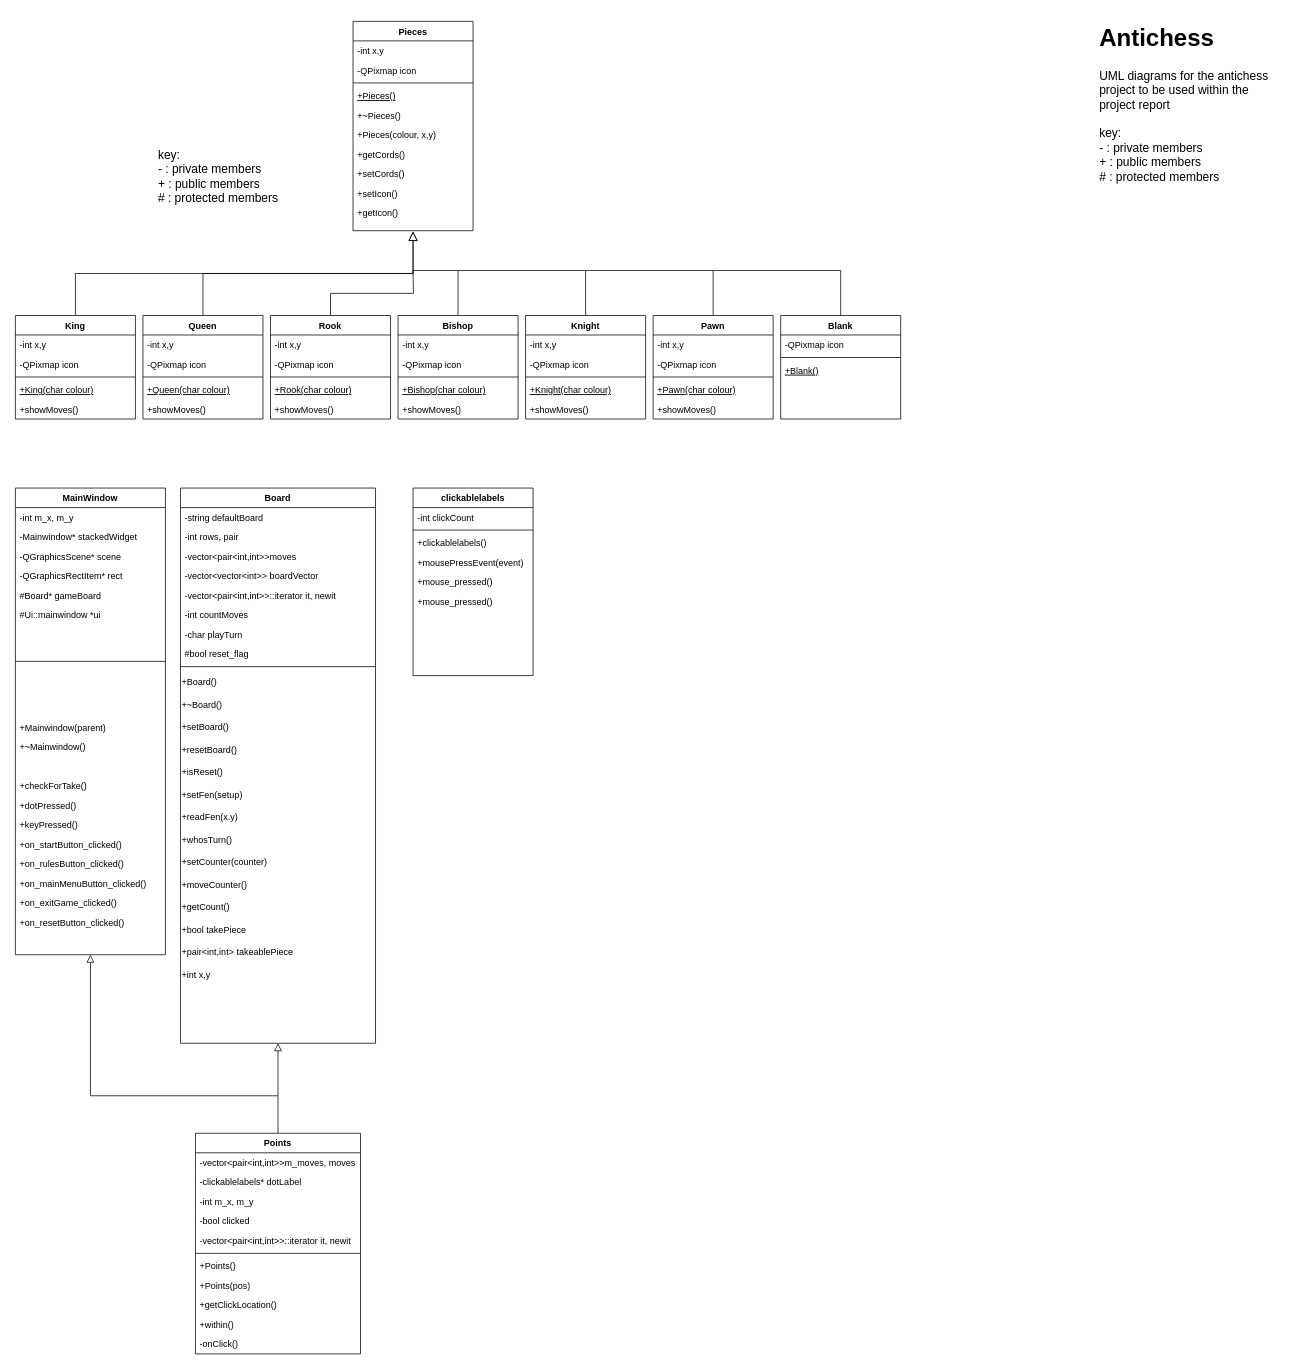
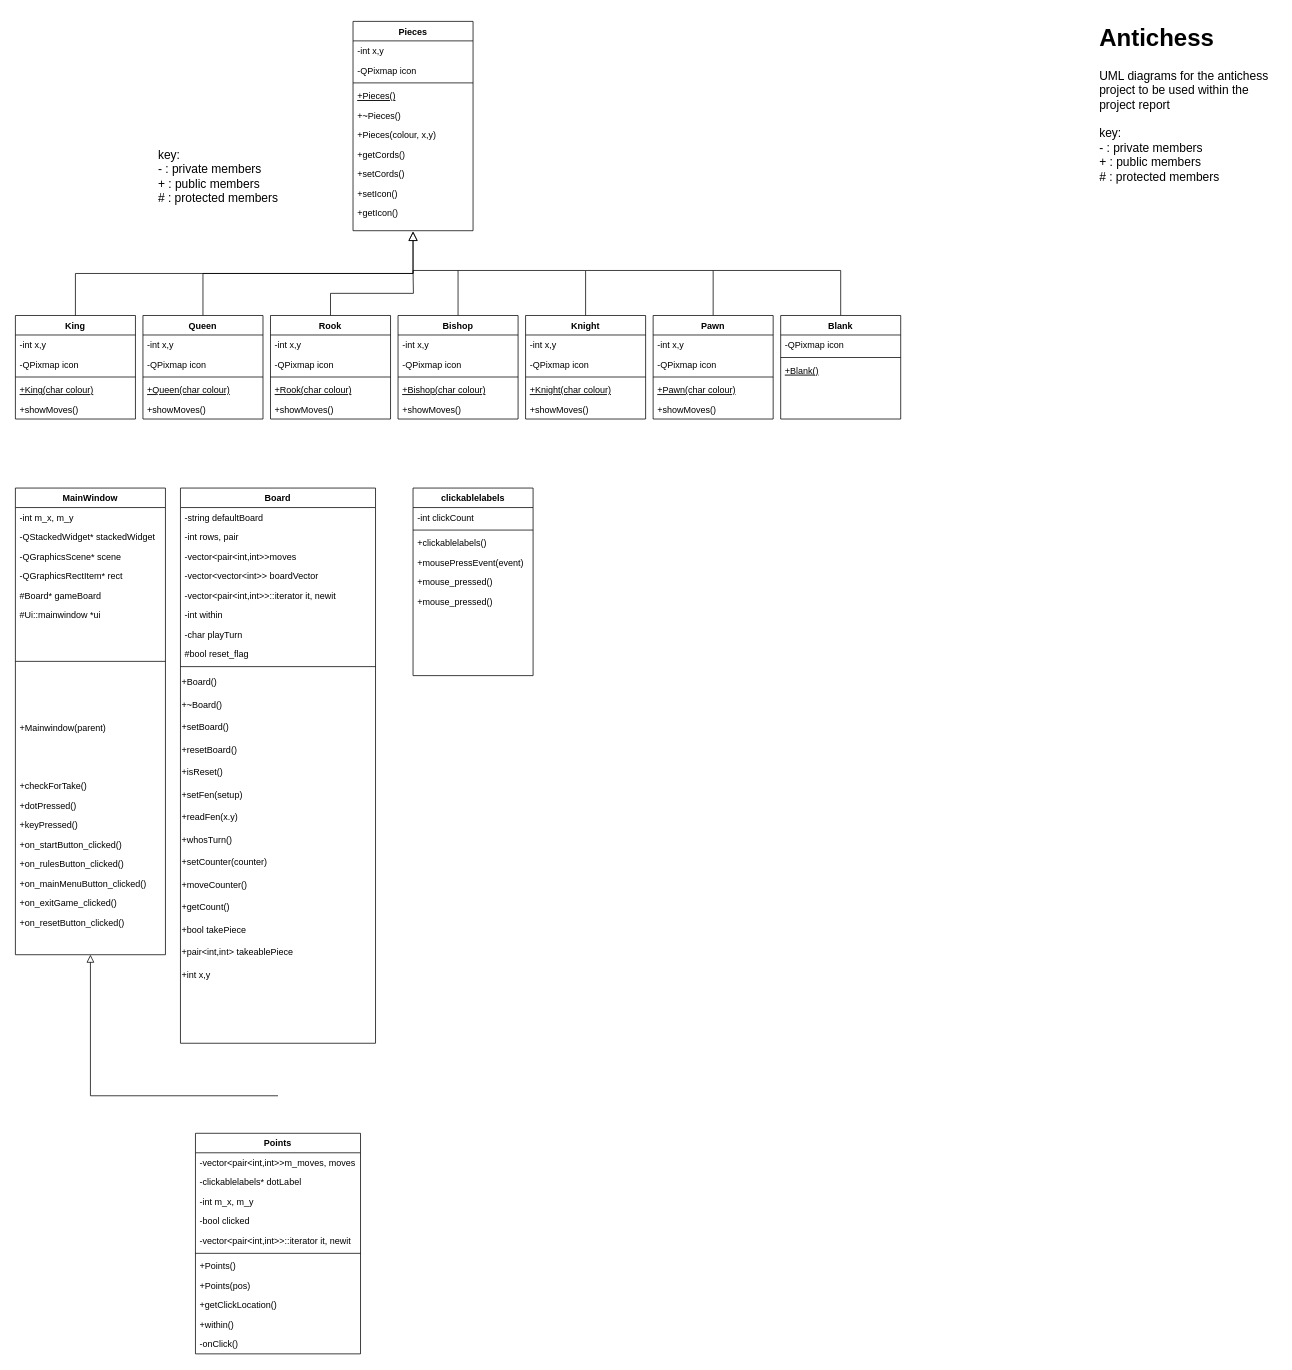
(80, 537) -> (92, 537)
(220, 615) -> (208, 615)
(90, 747) -> none
(278, 1092) -> none
